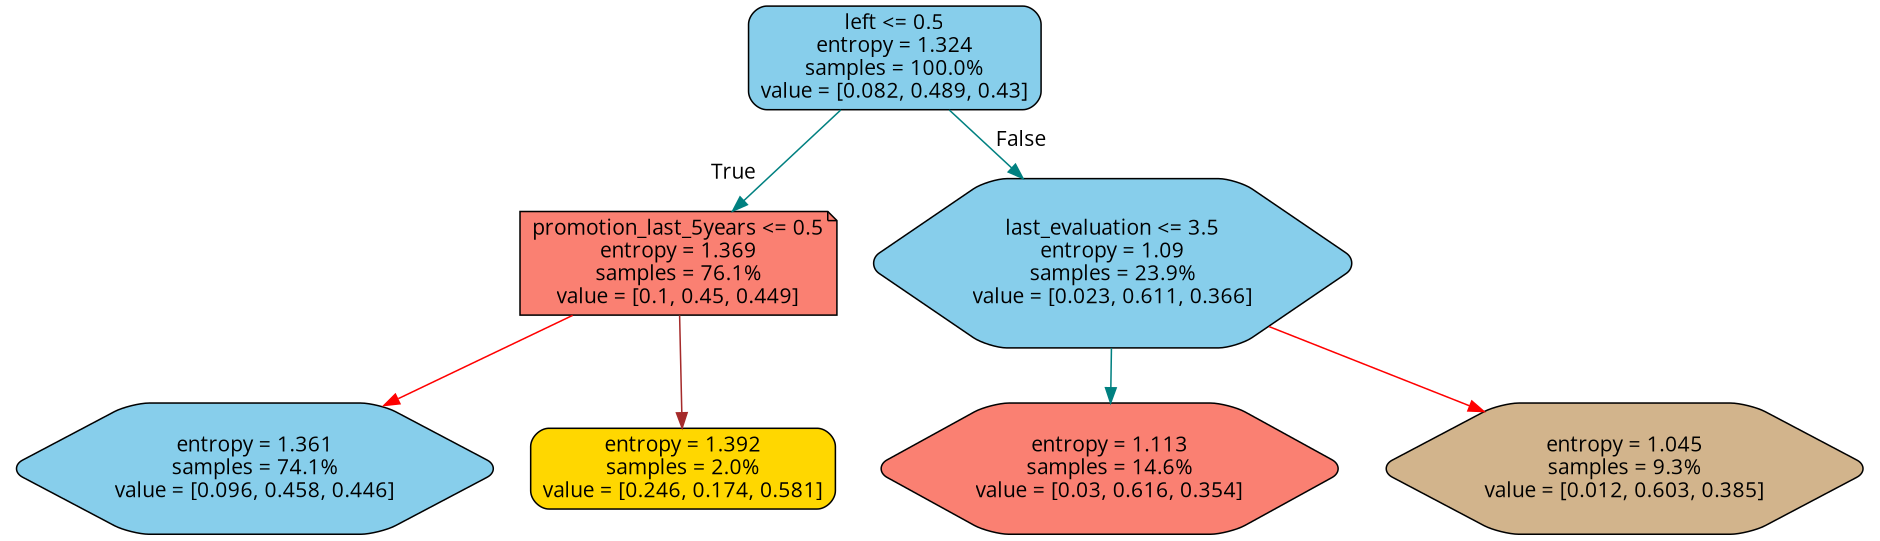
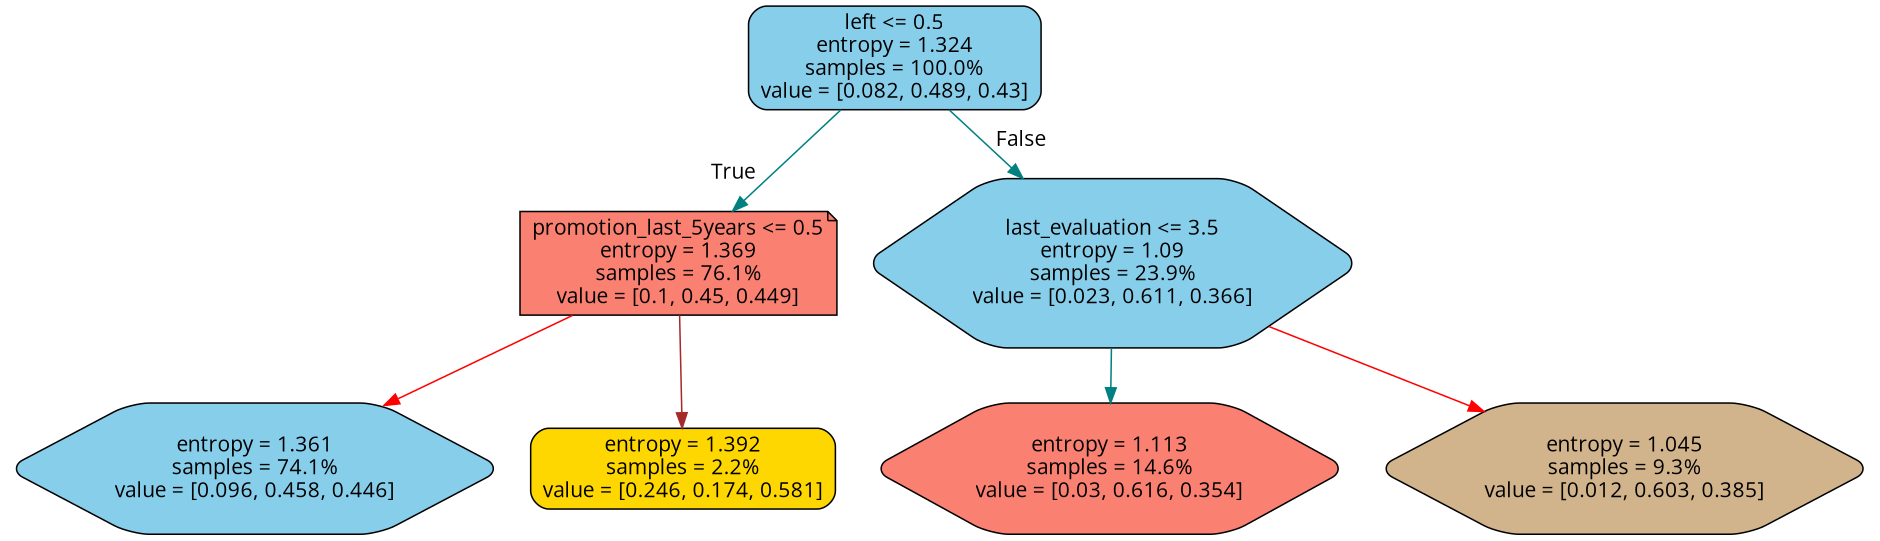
(683, 469) -> (683, 469)
